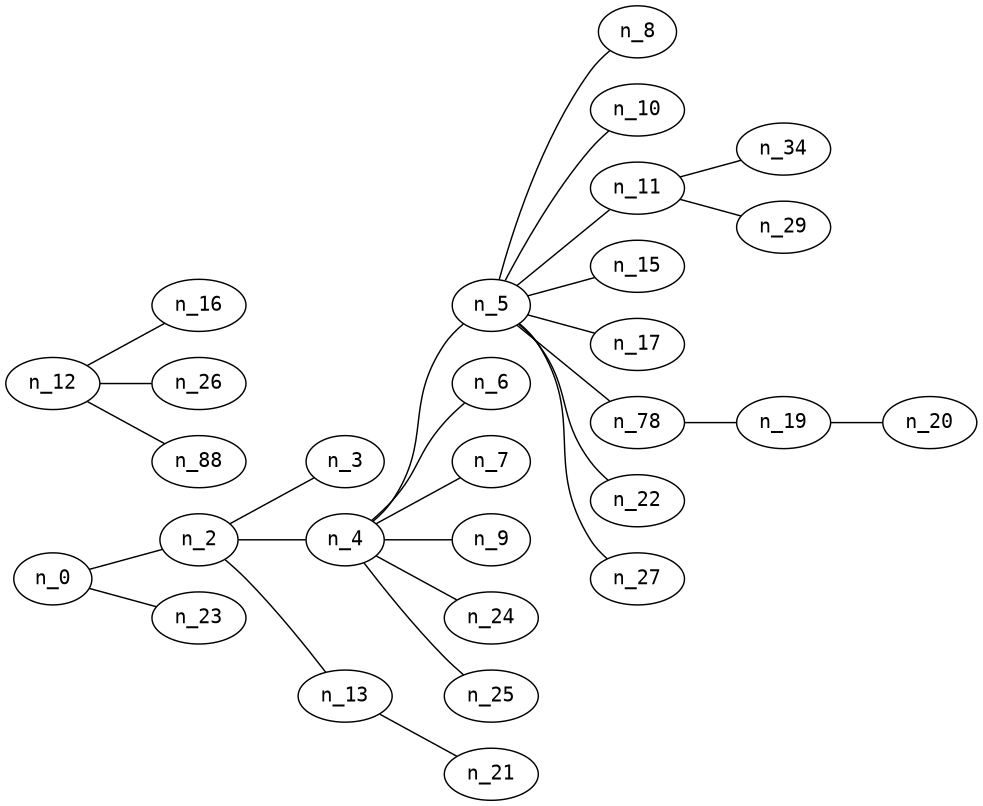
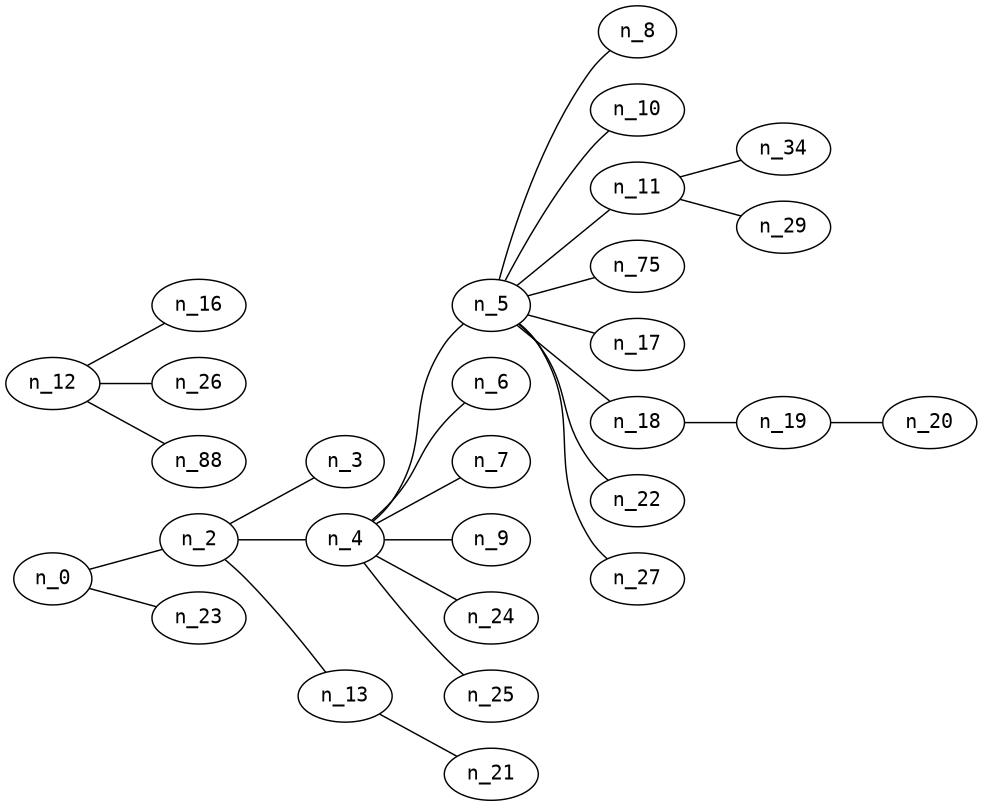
(637, 266) -> (637, 266)
(637, 423) -> (637, 423)
